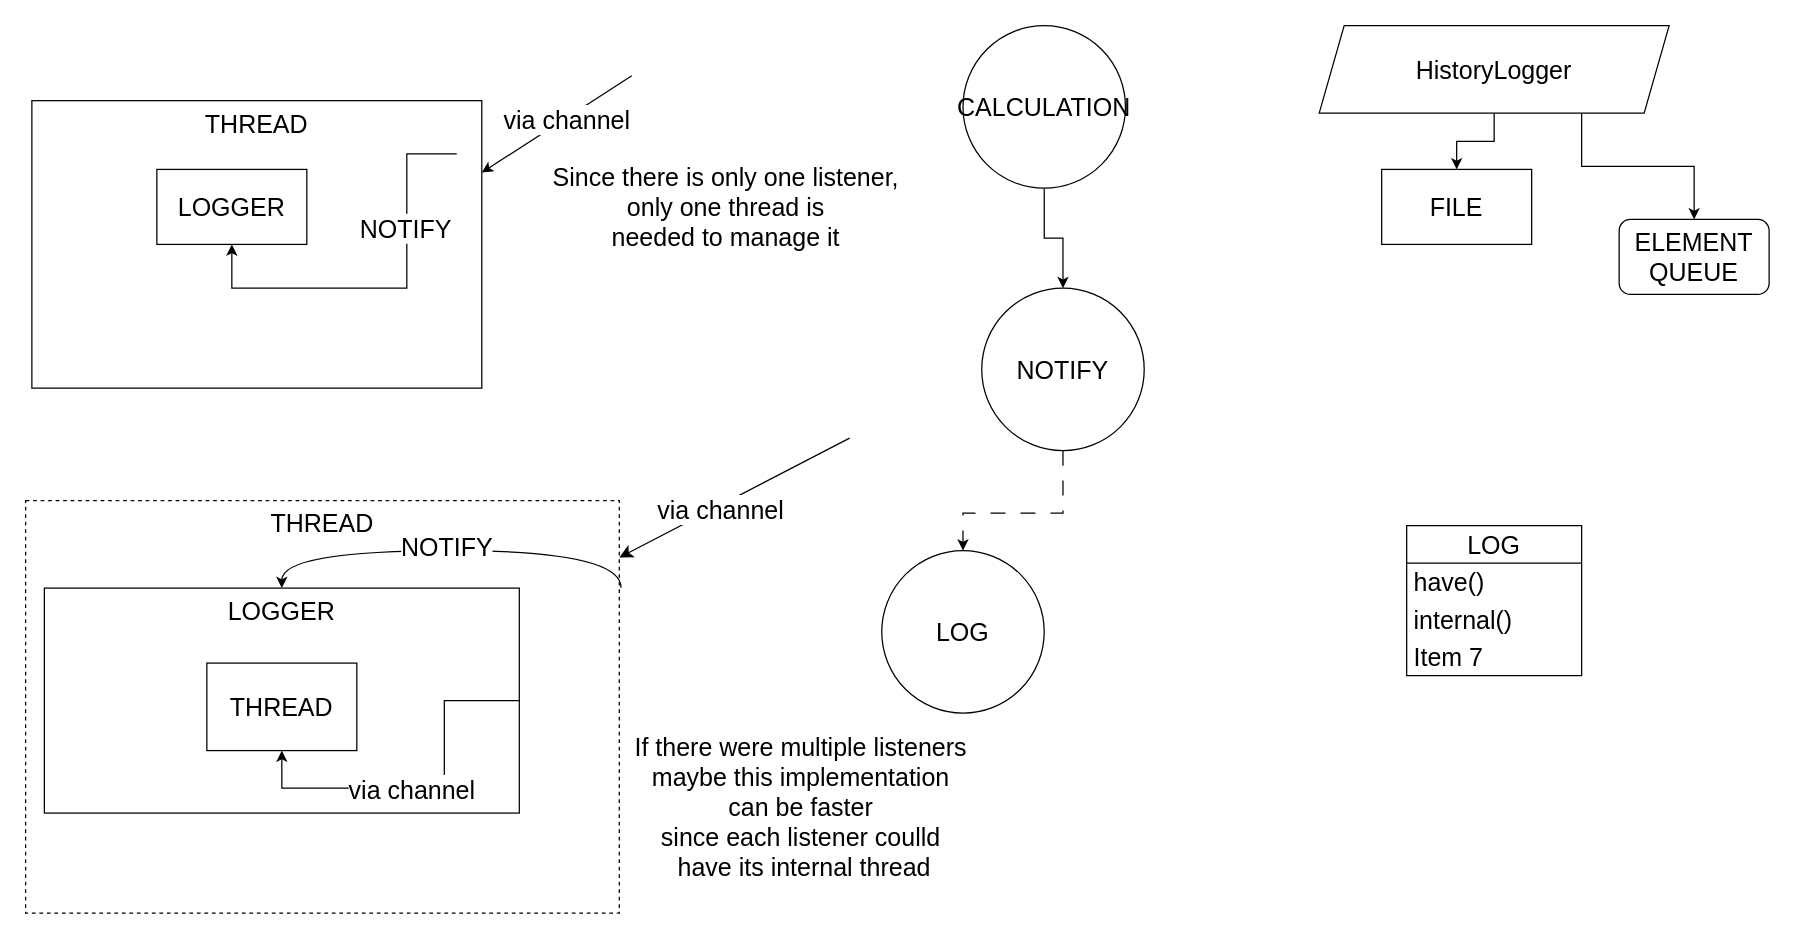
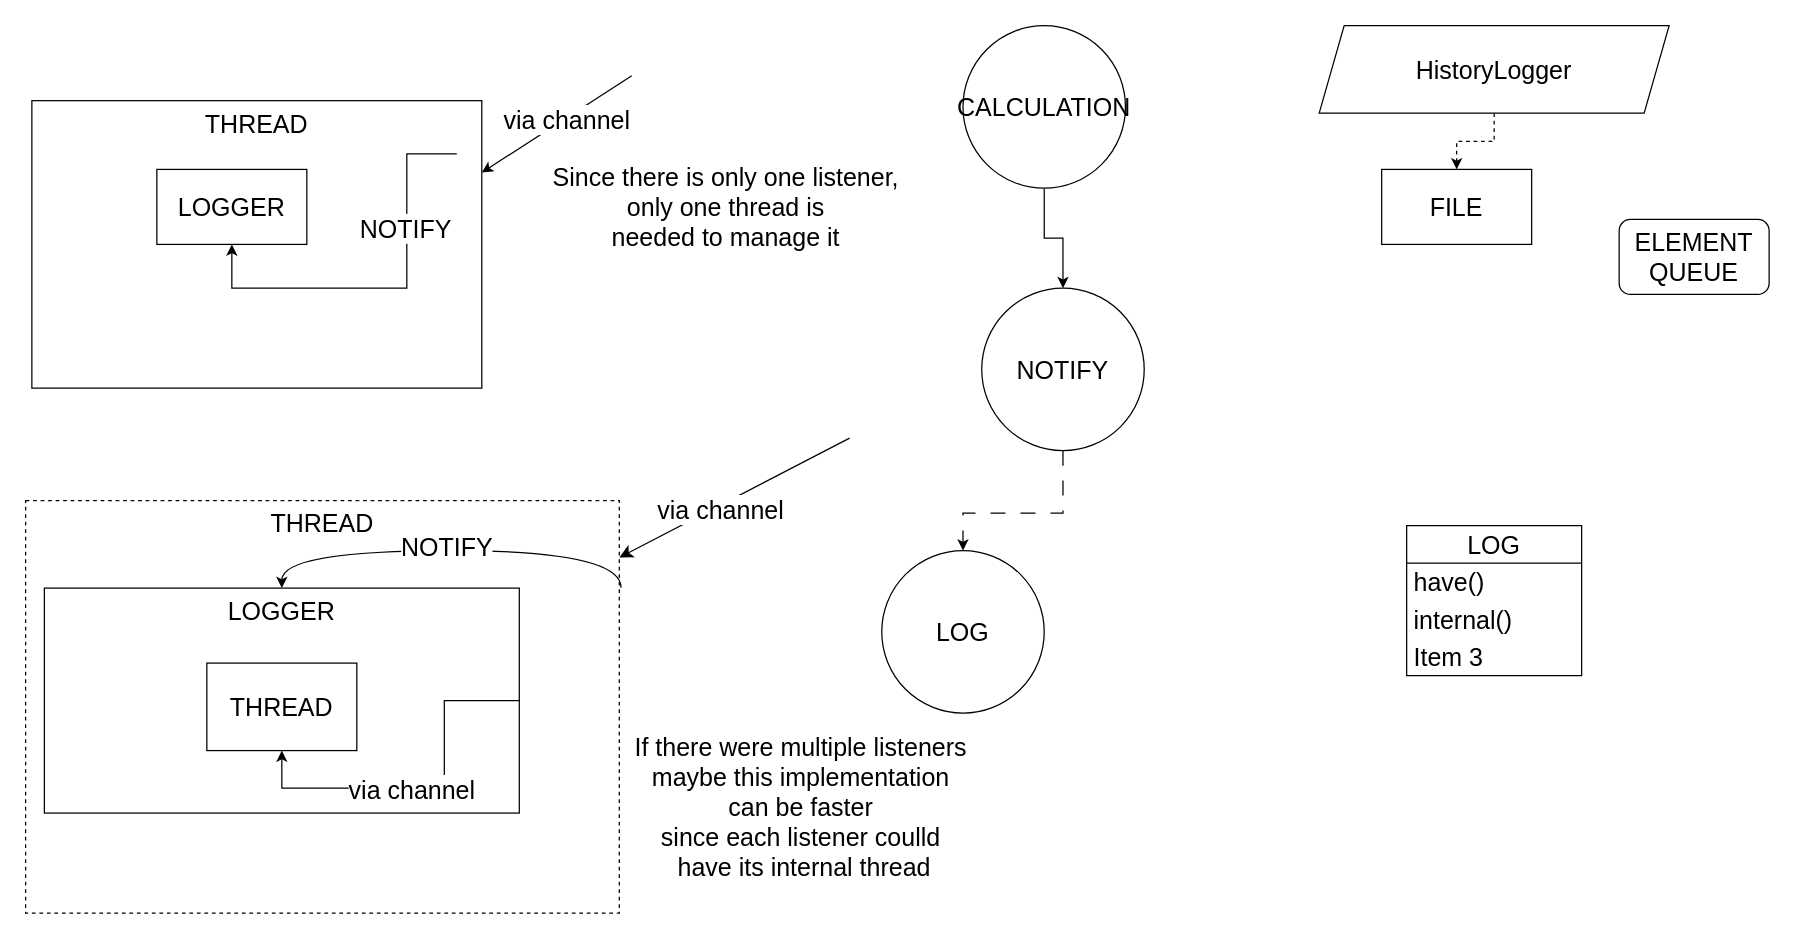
(1480, 141) -> (1480, 141)
(1634, 166) -> none
(1453, 657) -> (1453, 657)
